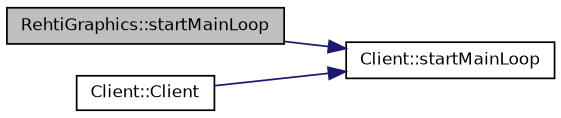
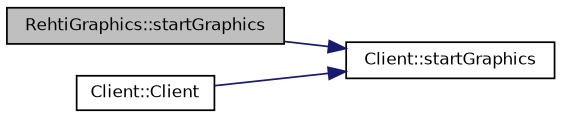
(146, 26) -> (146, 26)
(450, 60) -> (450, 60)
